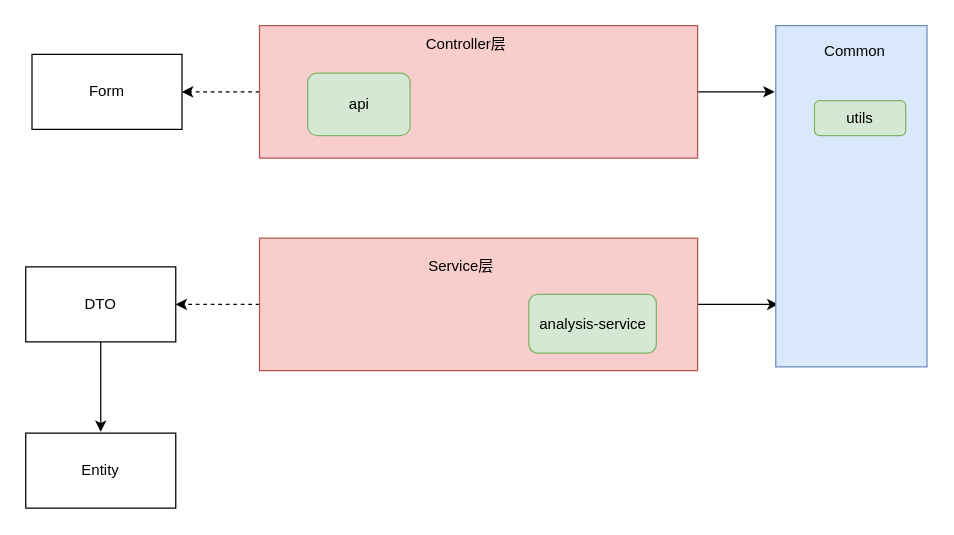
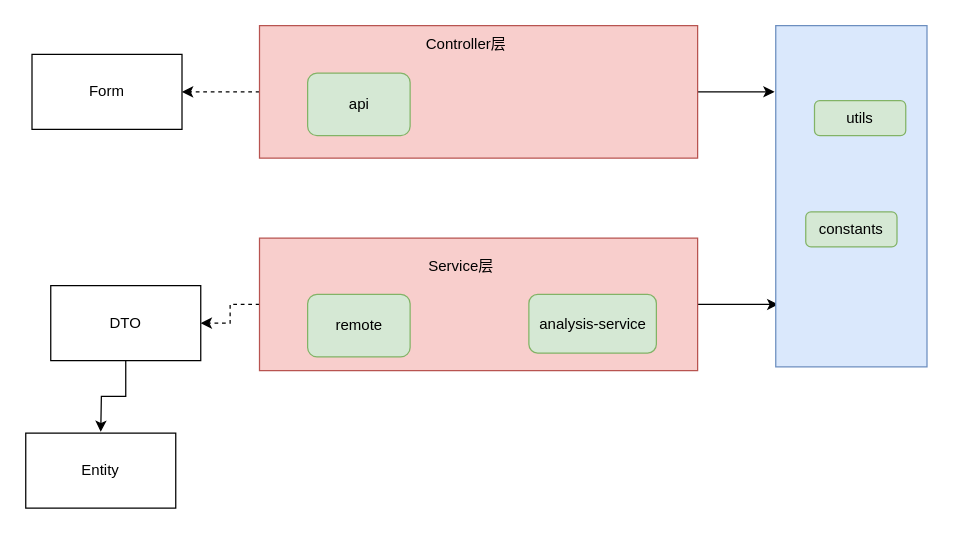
(855, 52) -> none
none -> (851, 229)
(101, 304) -> (126, 323)
none -> (359, 326)
